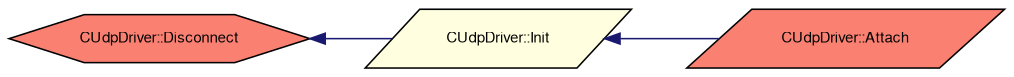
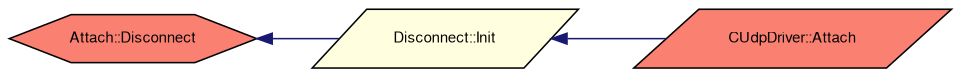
(159, 39) -> (133, 39)
(498, 39) -> (445, 39)
